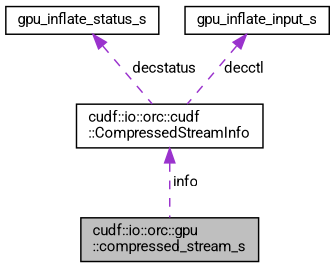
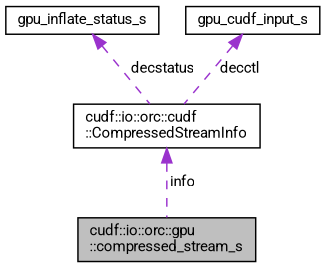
(257, 20) -> (253, 20)
